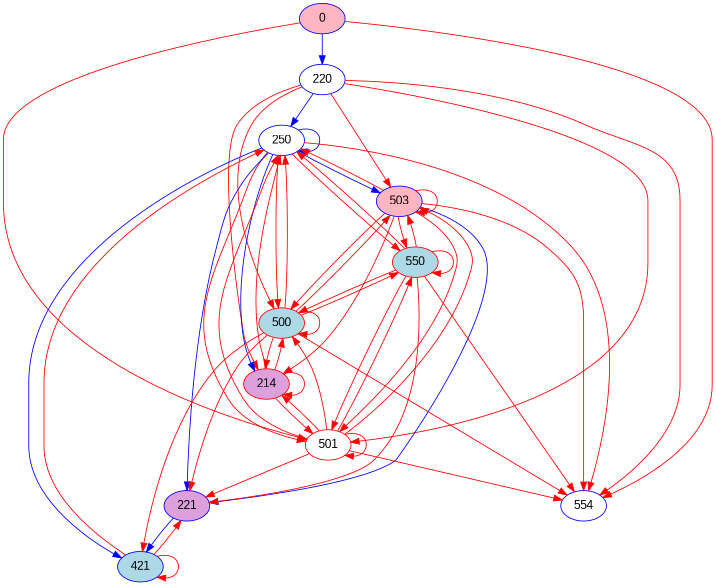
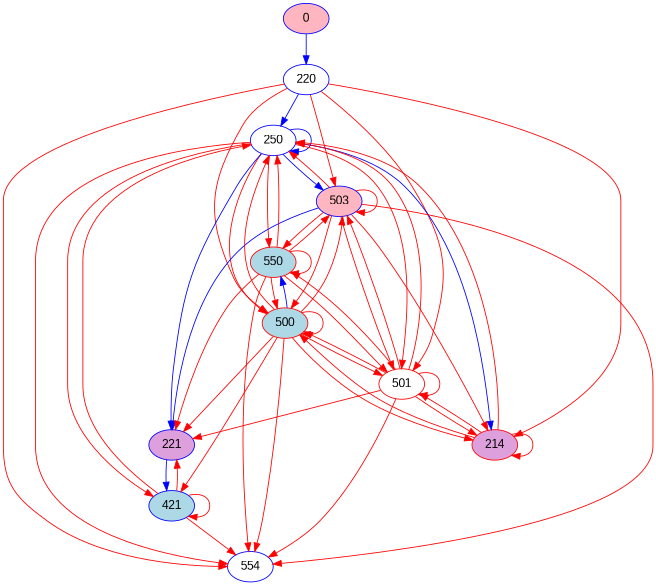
(712, 141) -> (208, 534)
(4, 207) -> (338, 354)
(346, 296) -> (286, 296)
(47, 315) -> (68, 275)
